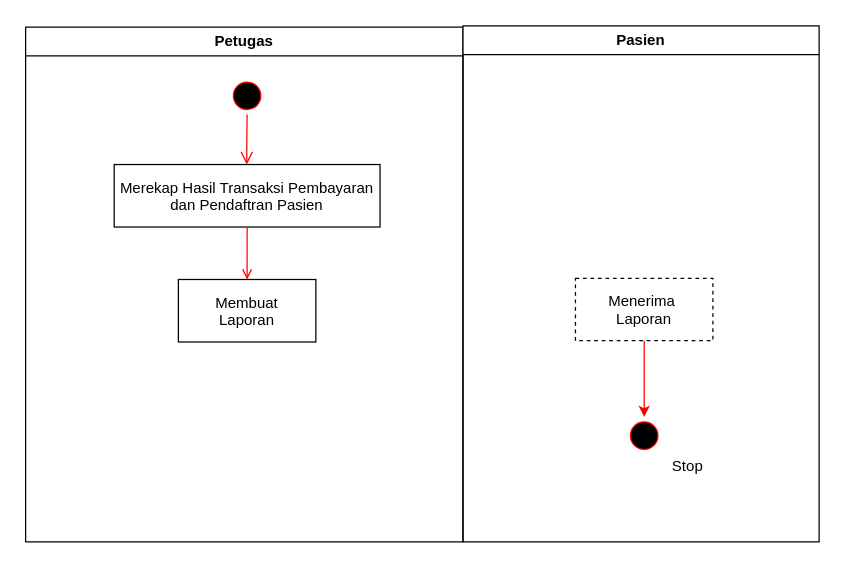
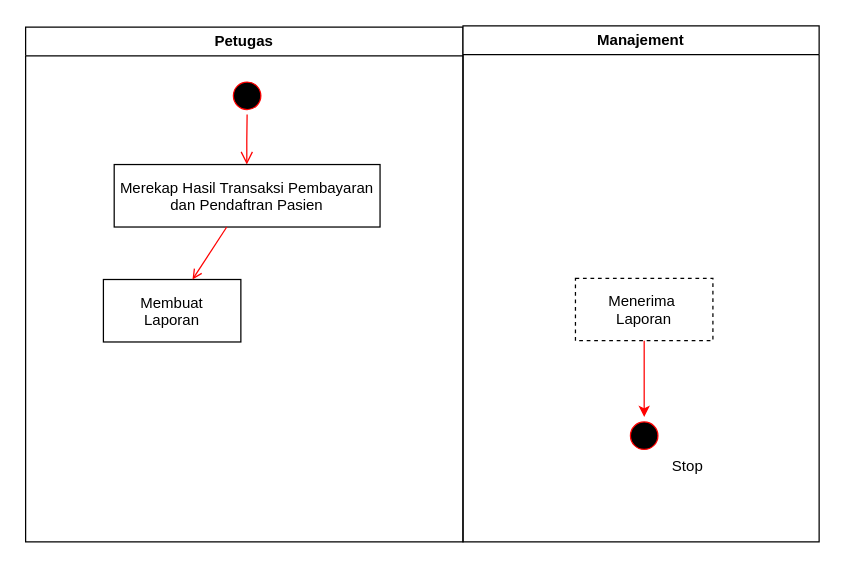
(641, 41) -> (641, 41)
(247, 311) -> (172, 311)
